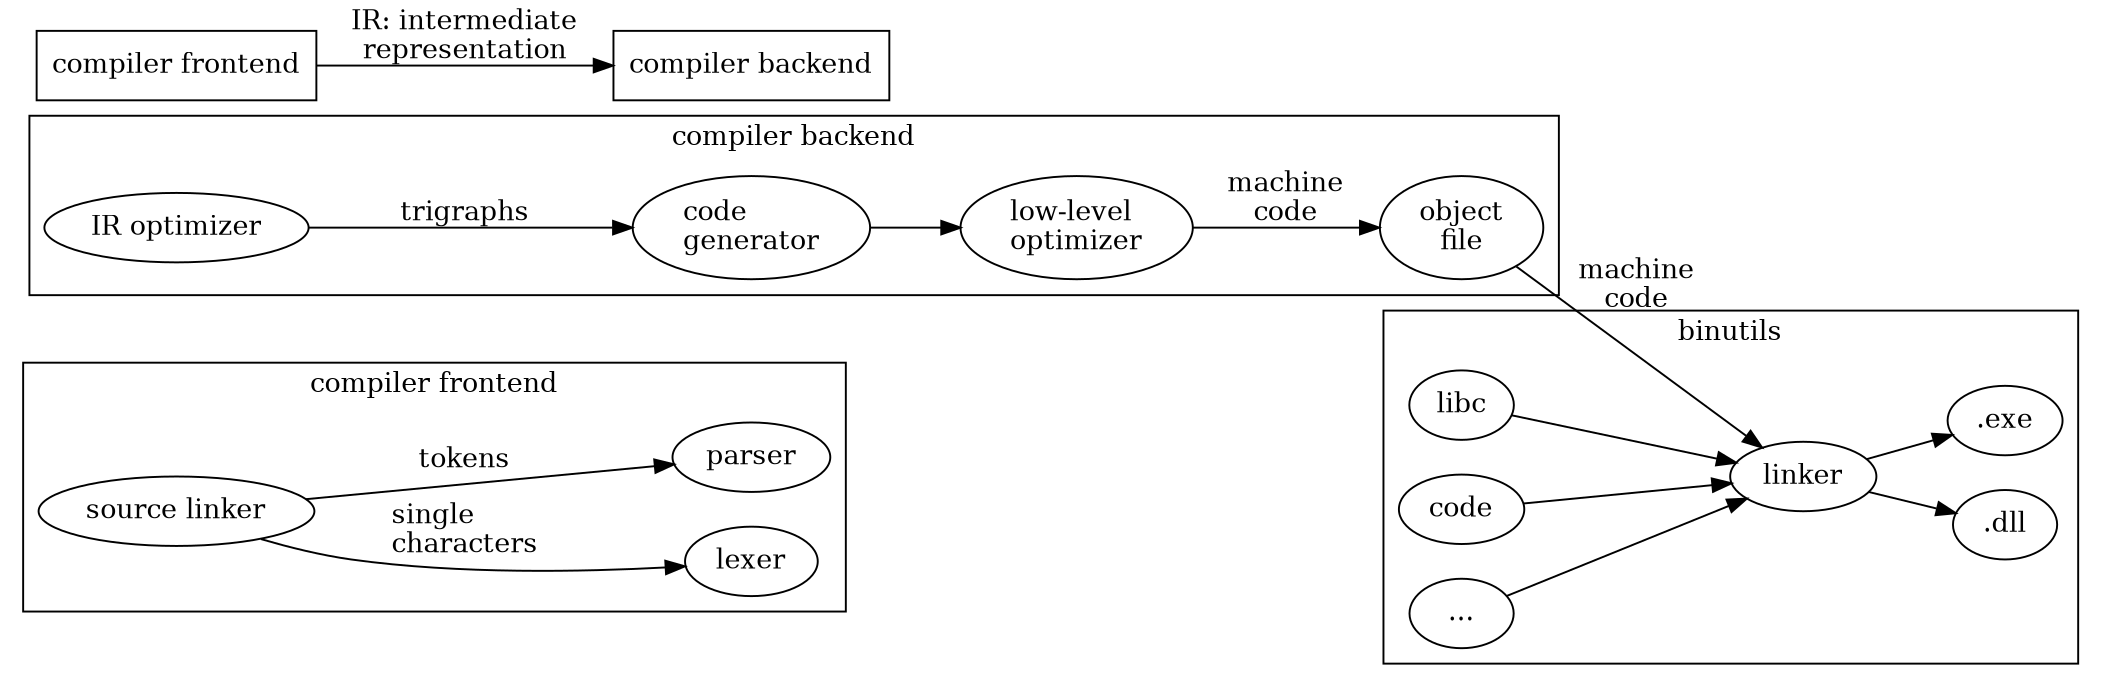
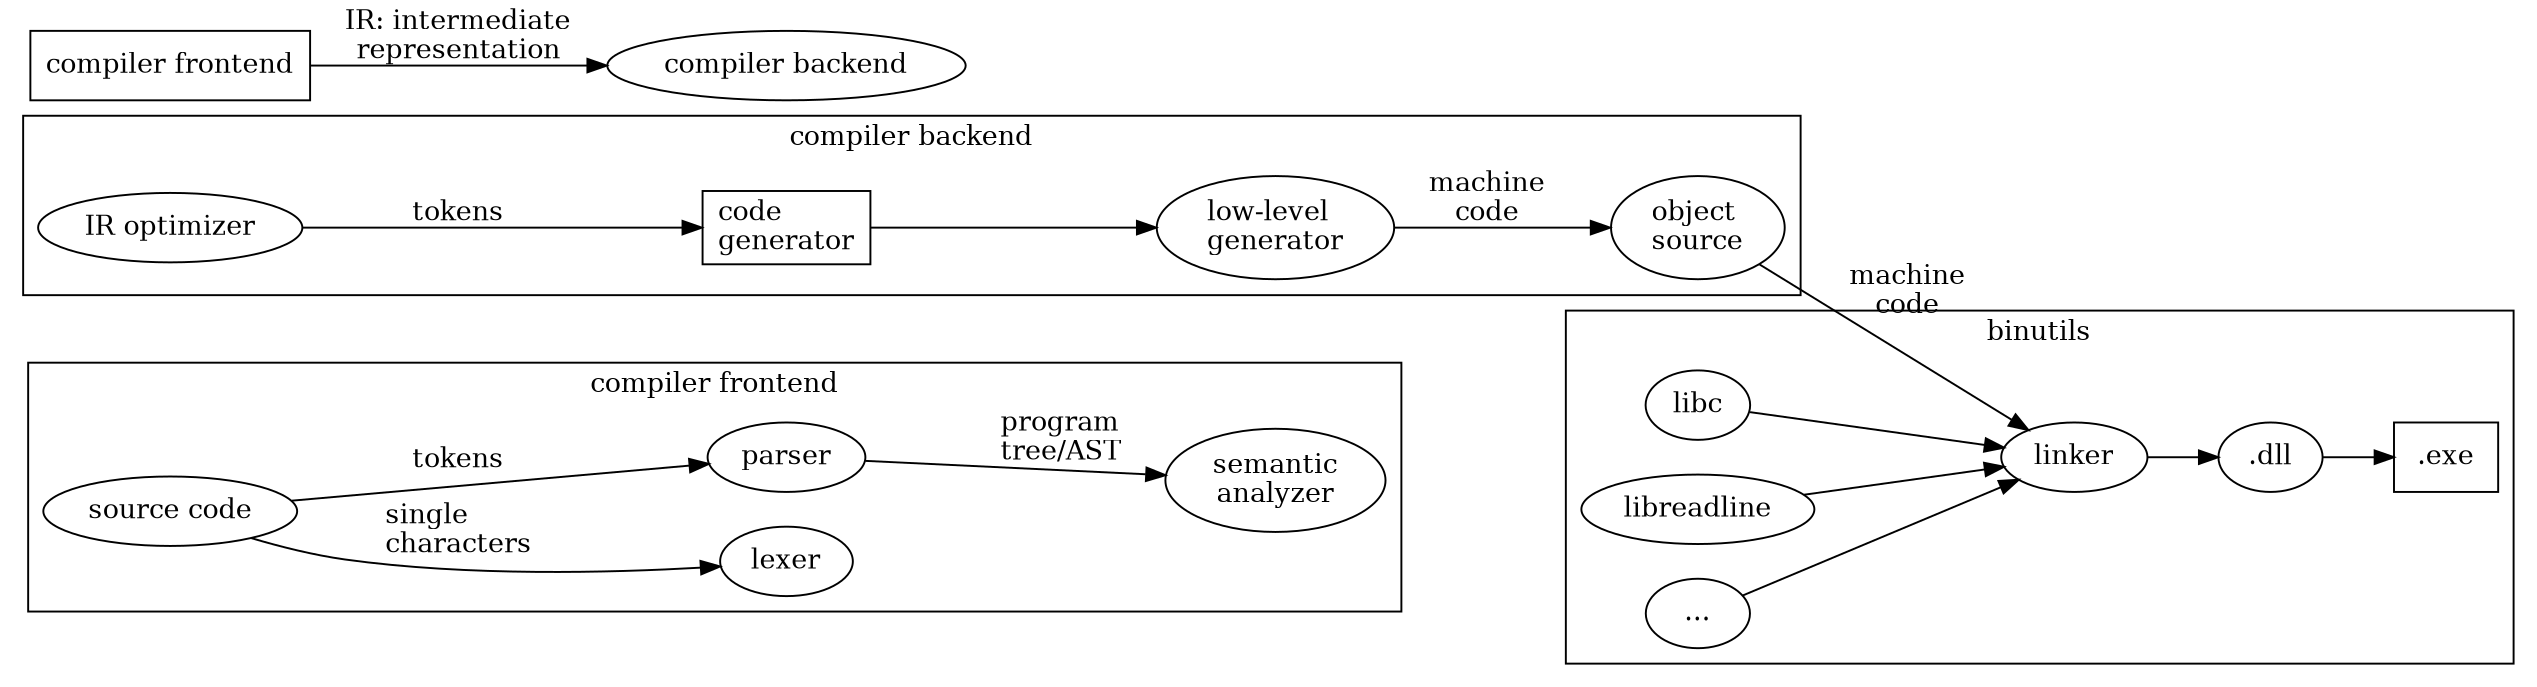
(751, 66) -> (787, 66)
(465, 213) -> (459, 213)
(751, 228) -> (787, 228)
(1077, 228) -> (1275, 228)
(1462, 228) -> (1698, 228)
(2005, 421) -> (2446, 457)
(1900, 450) -> (2349, 457)
none -> (1275, 480)
(1462, 509) -> (1698, 509)
(177, 511) -> (170, 511)
